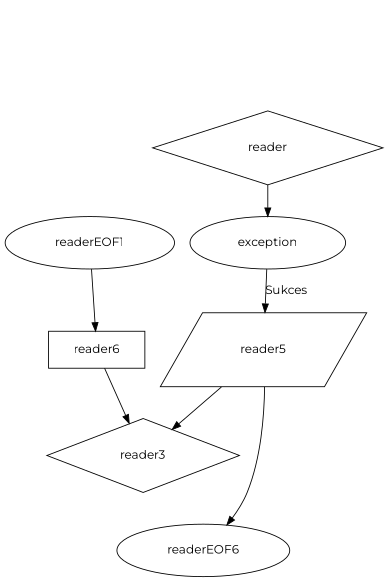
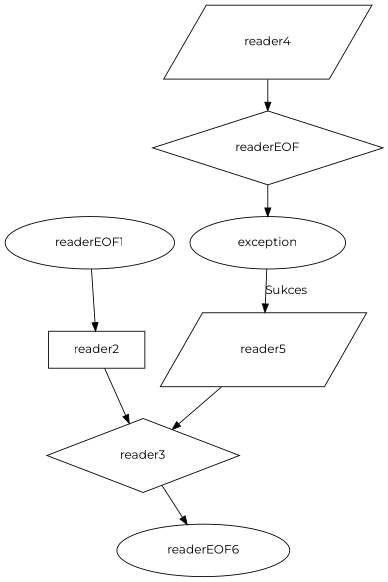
none -> (268, 42)
(268, 148) -> (268, 148)
(97, 350) -> (97, 350)
(258, 455) -> (172, 501)
